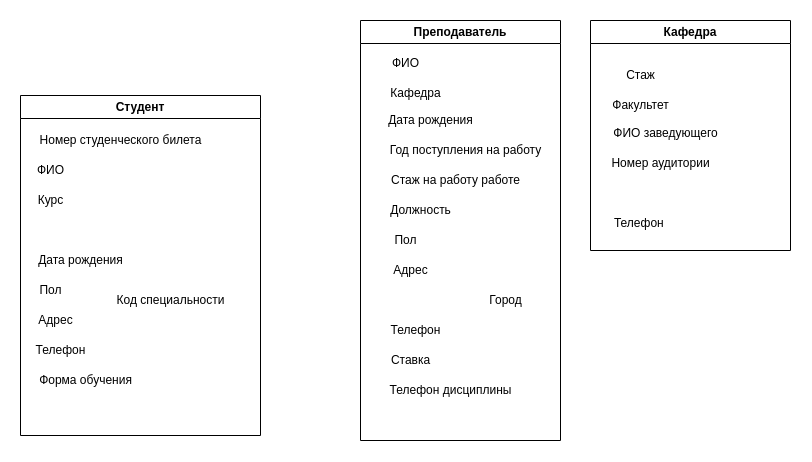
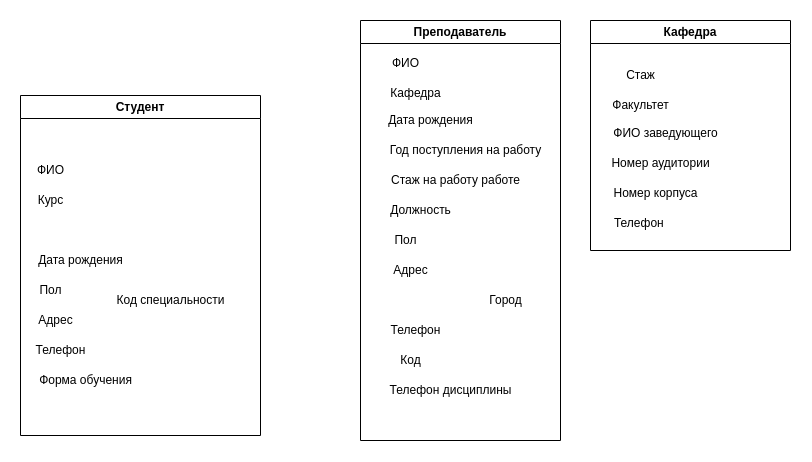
(121, 141) -> none
none -> (656, 194)
(411, 361) -> (411, 361)
